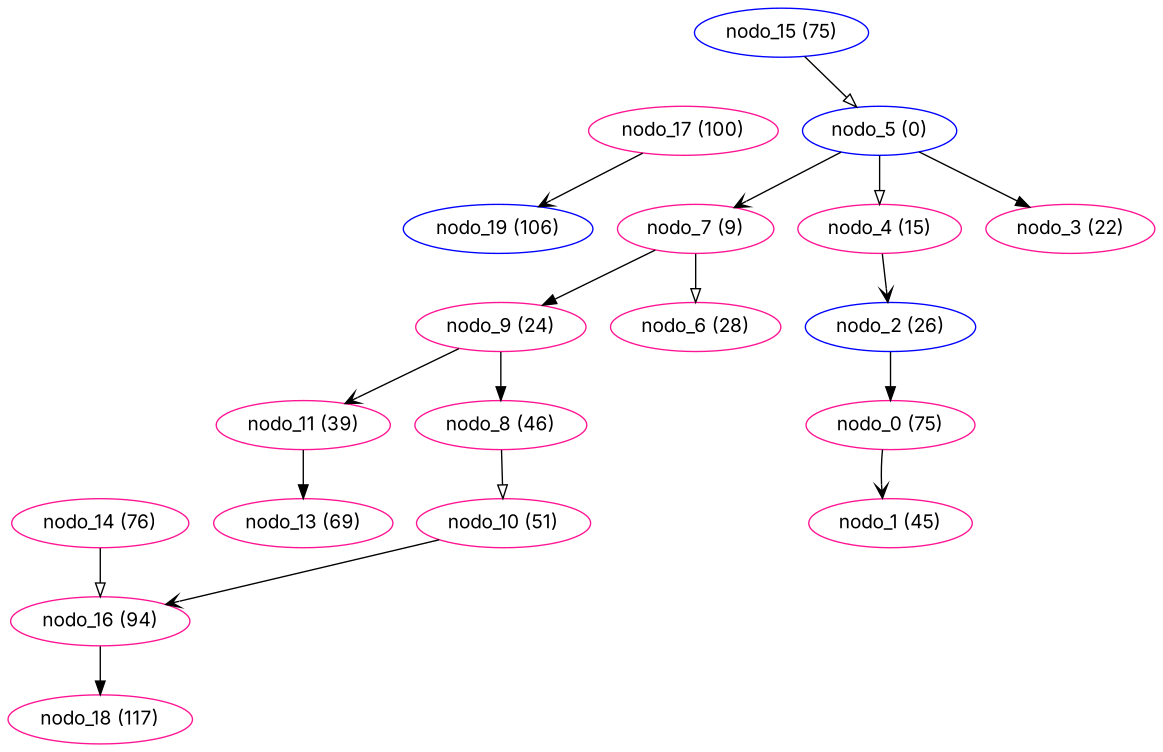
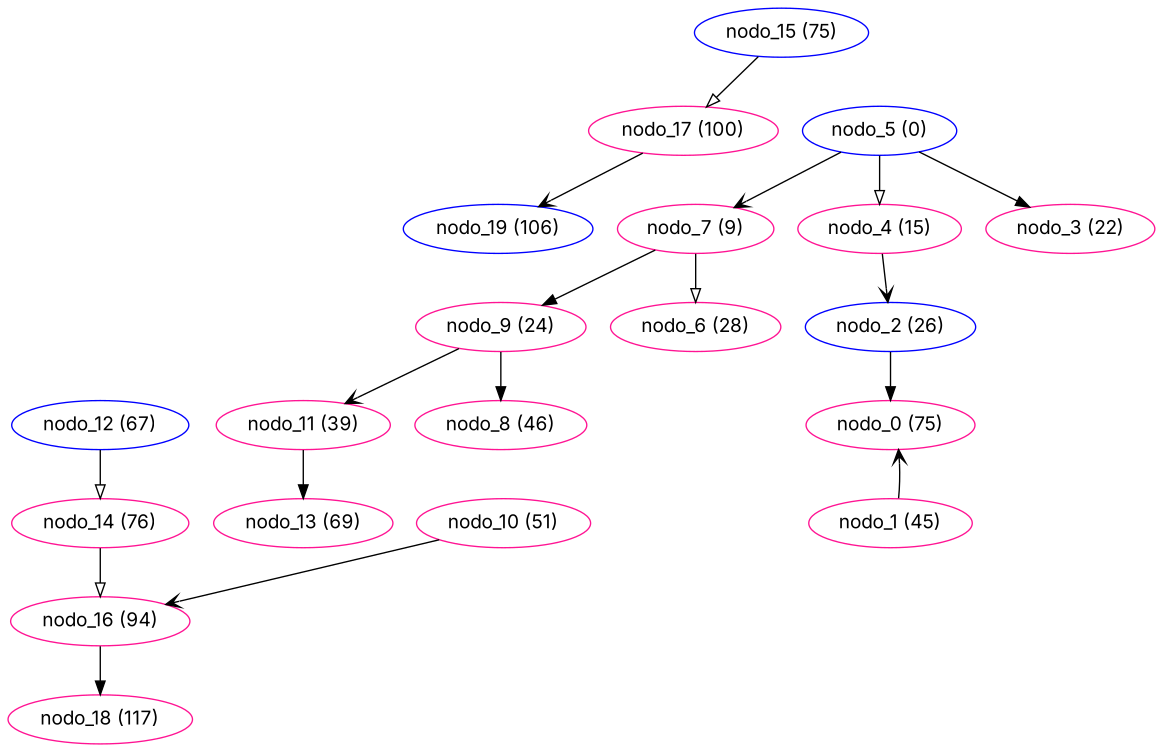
(826, 77) -> (737, 77)
none -> (100, 425)
(502, 467) -> none
(881, 467) -> (900, 481)
